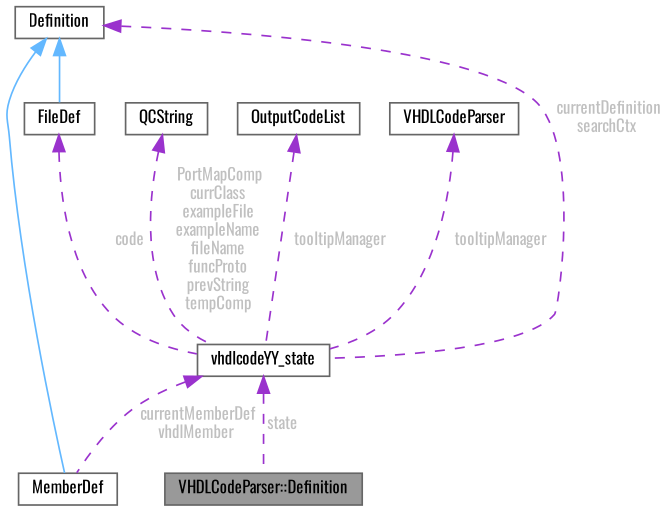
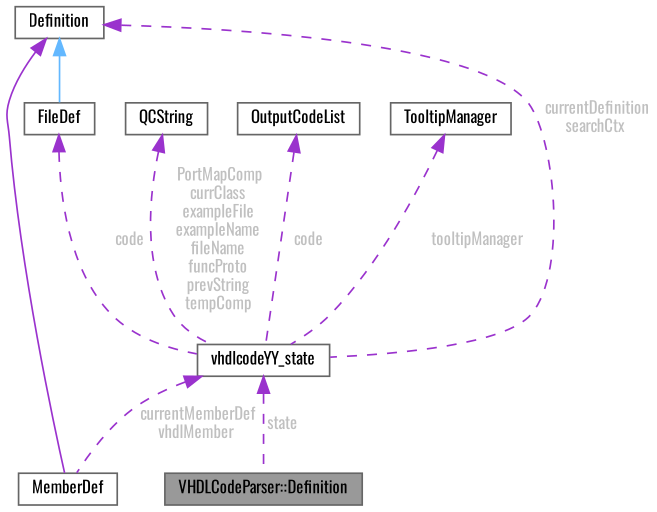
(454, 119) -> (451, 119)
(339, 241) -> (307, 241)
(24, 260) -> (24, 260)
